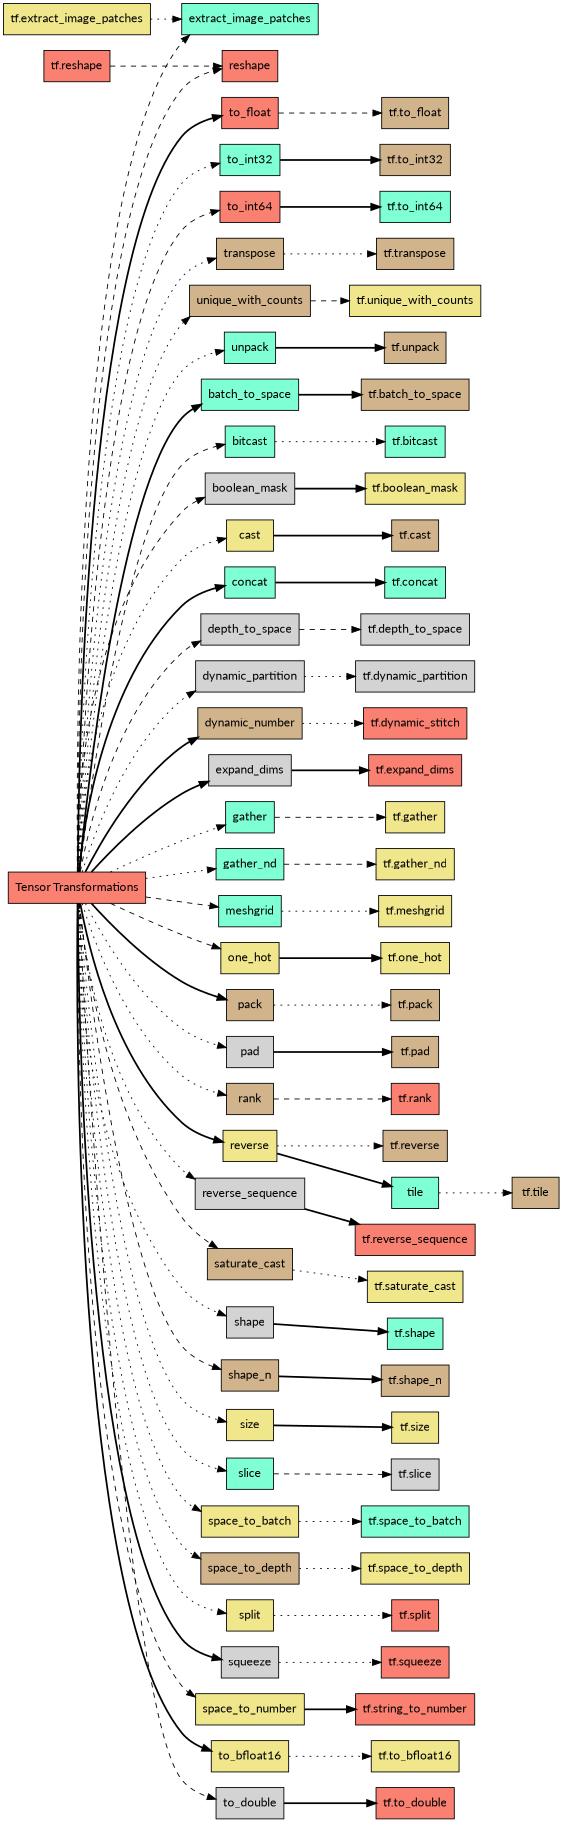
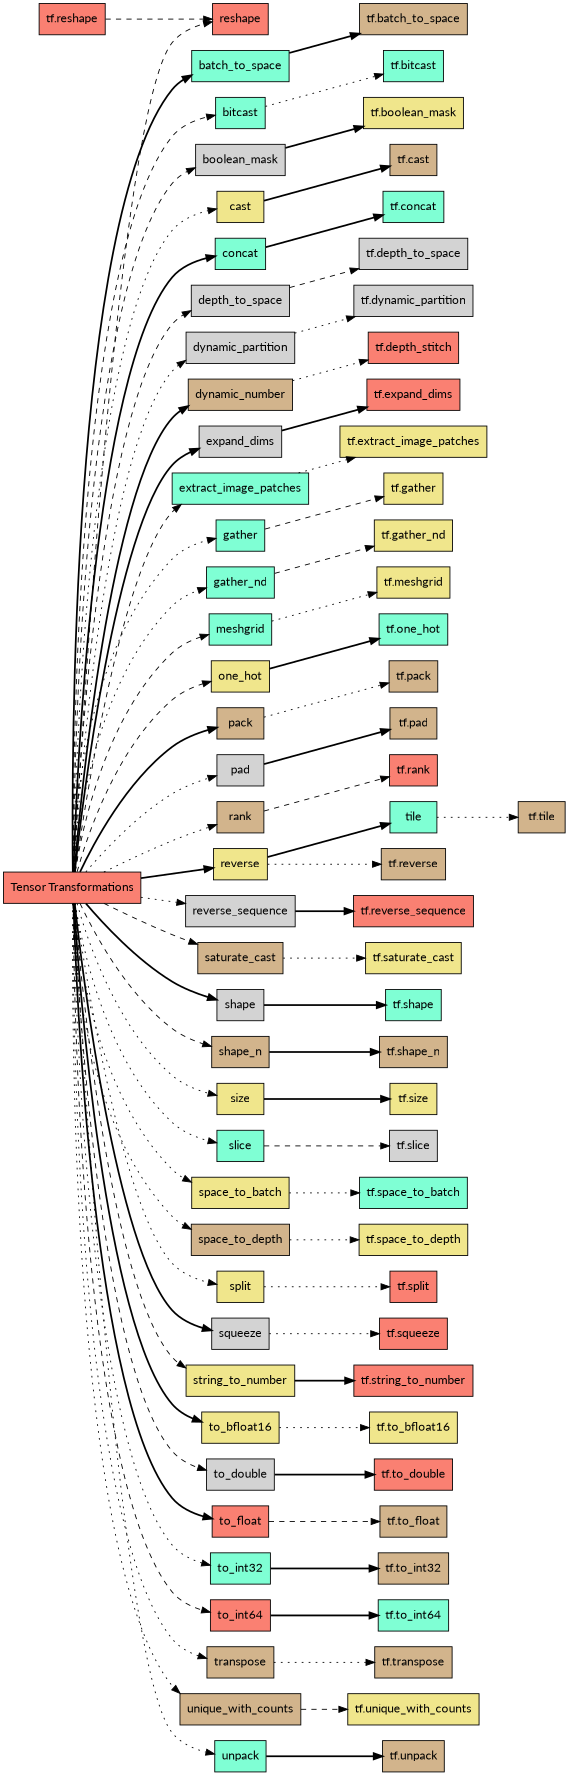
(162, 19) -> (323, 466)
(415, 723) -> (413, 348)
(415, 958) -> (413, 629)
(136, 1210) -> (141, 959)
(250, 1709) -> (240, 1381)
